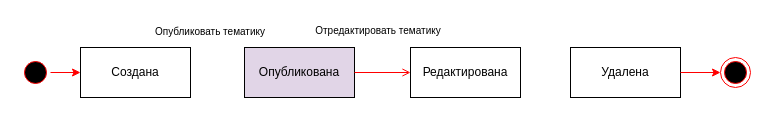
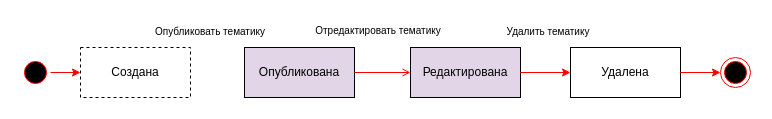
none -> (549, 32)
(136, 73) -> (136, 73)
(466, 73) -> (466, 73)
none -> (542, 73)
